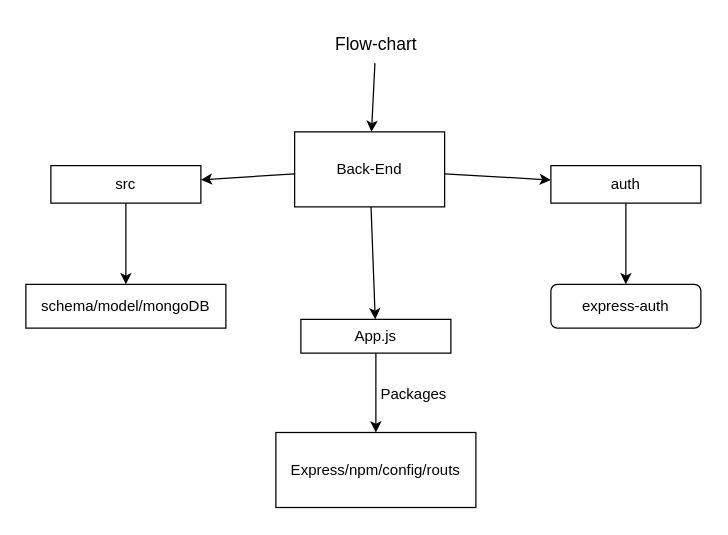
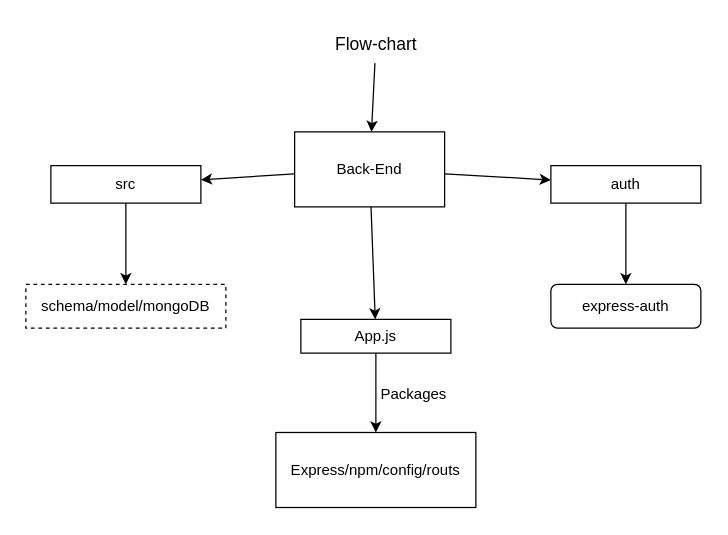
(126, 306) -> (126, 306)
